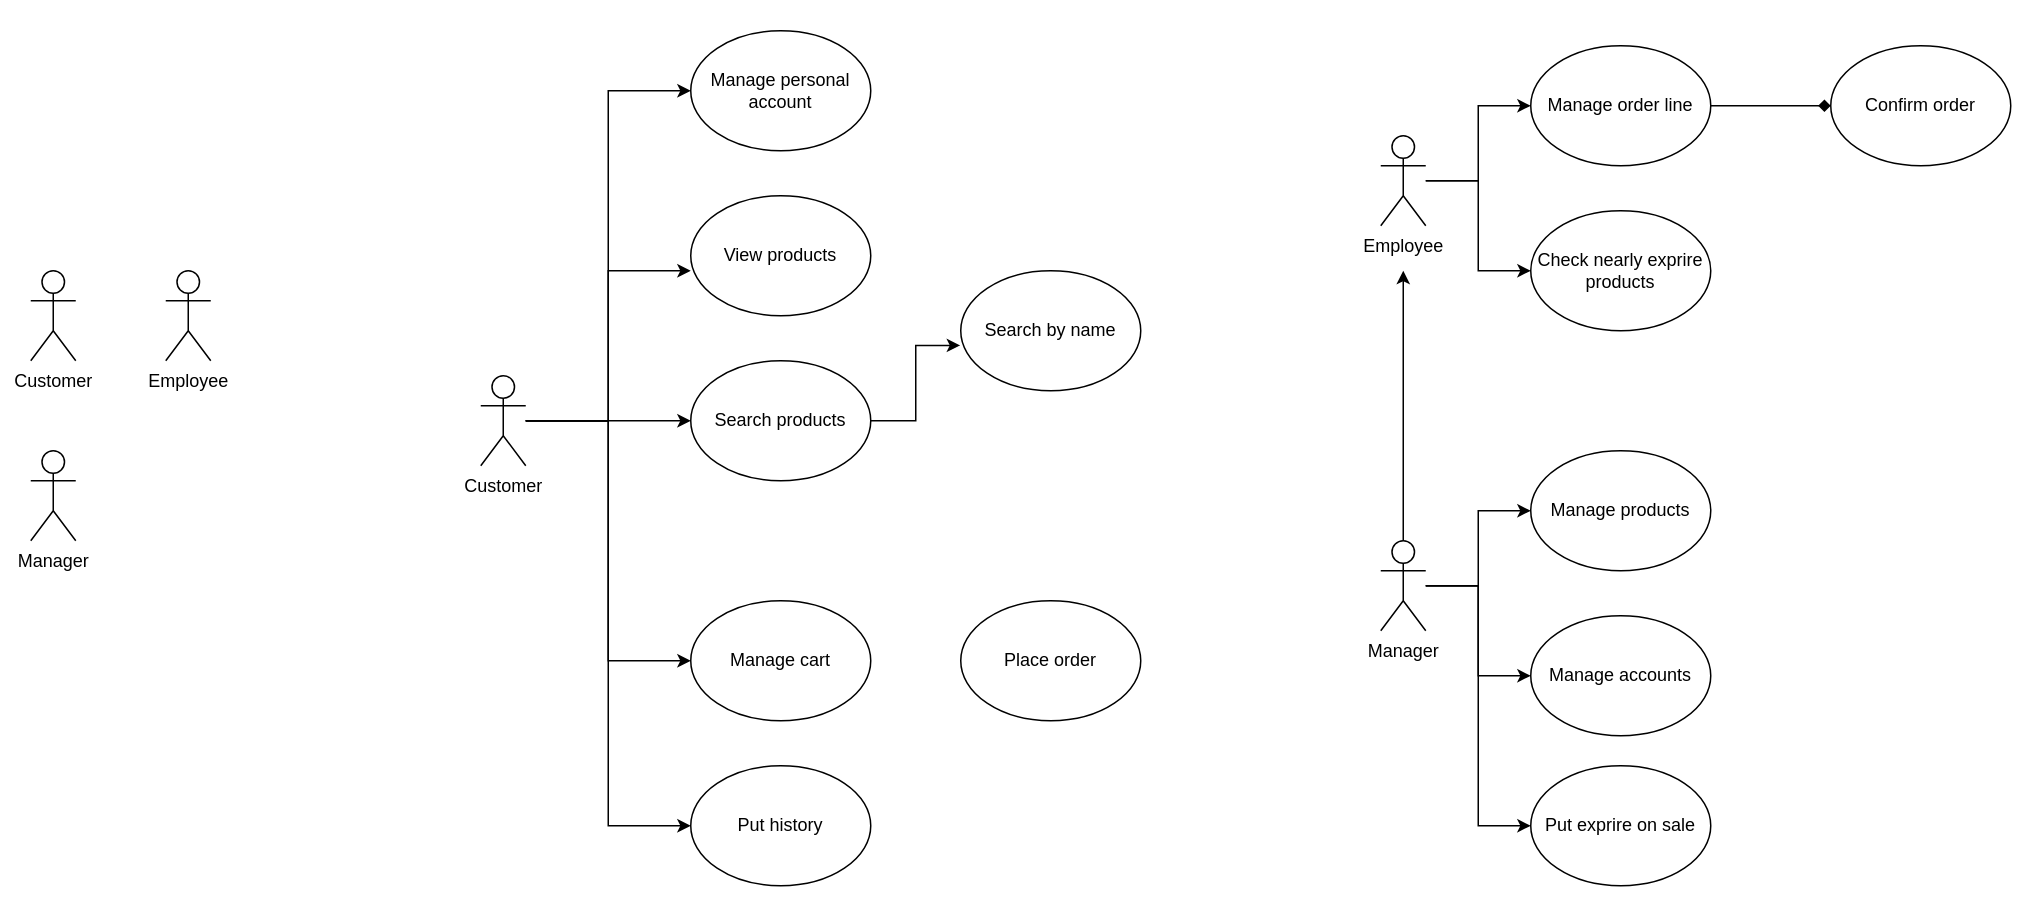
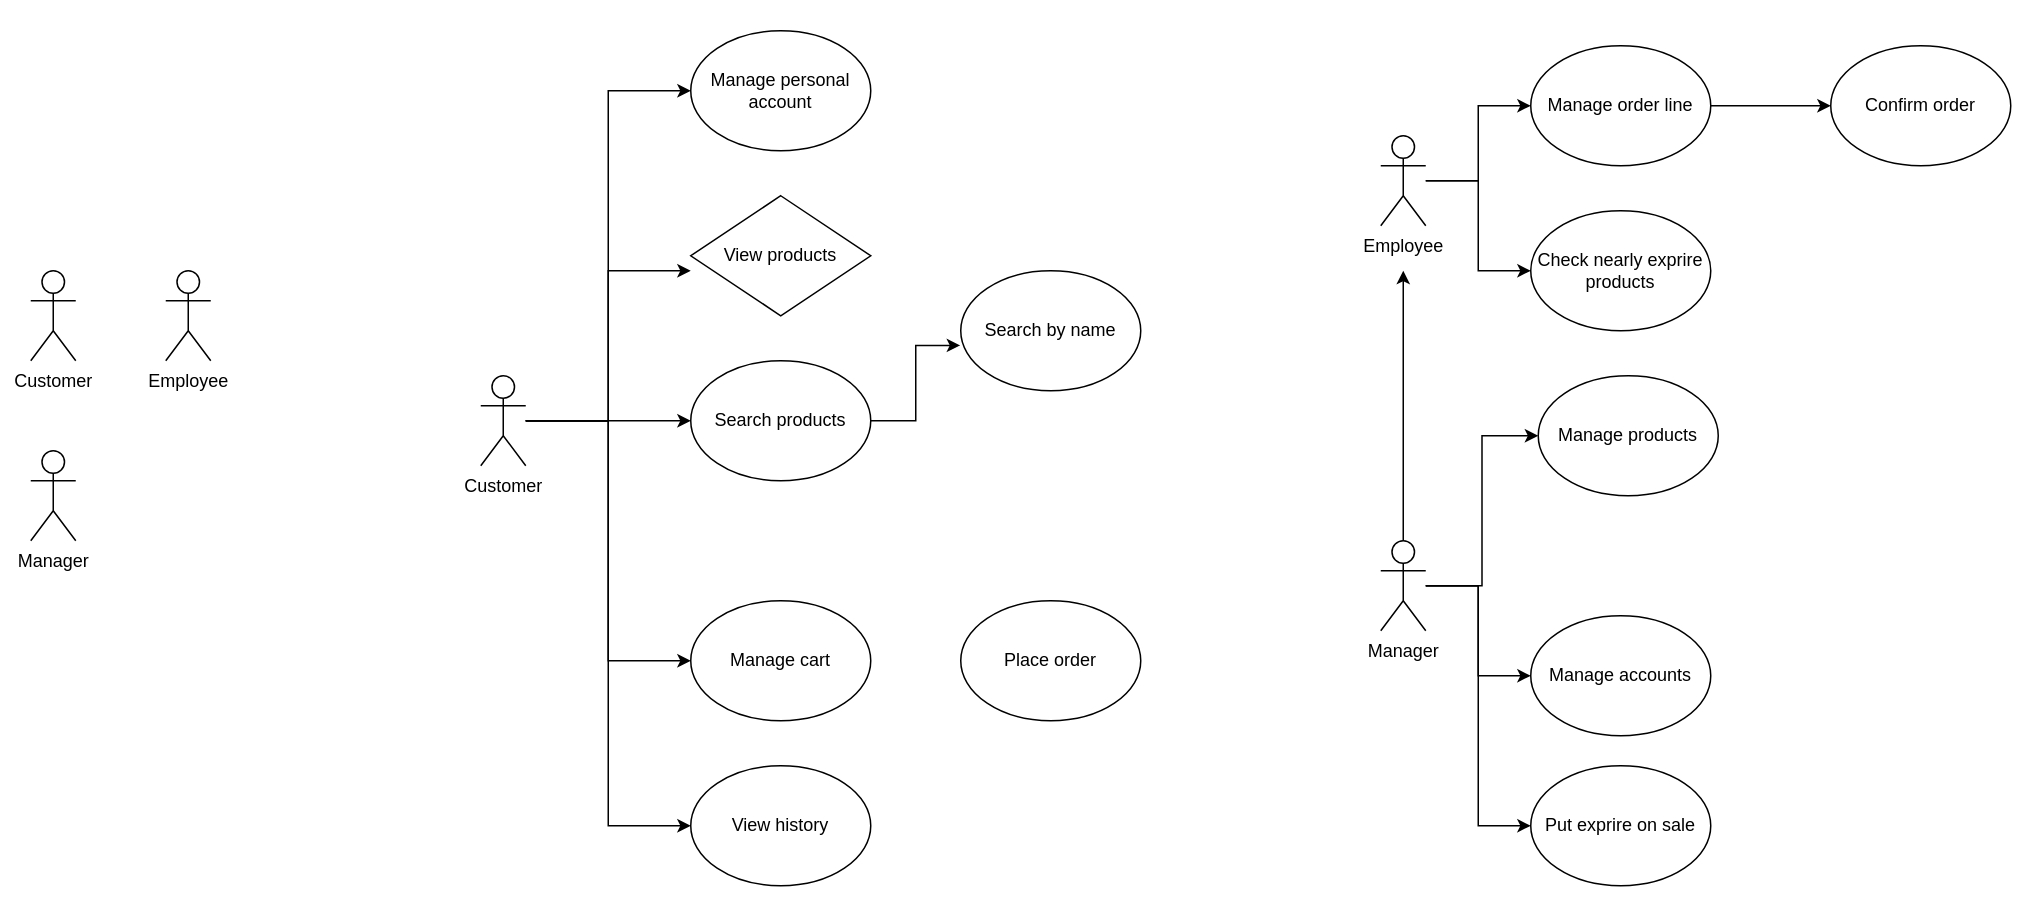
(1818, 106) -> (1819, 106)
(781, 256) -> (781, 256)
(1621, 511) -> (1628, 436)
(781, 826) -> (781, 826)
